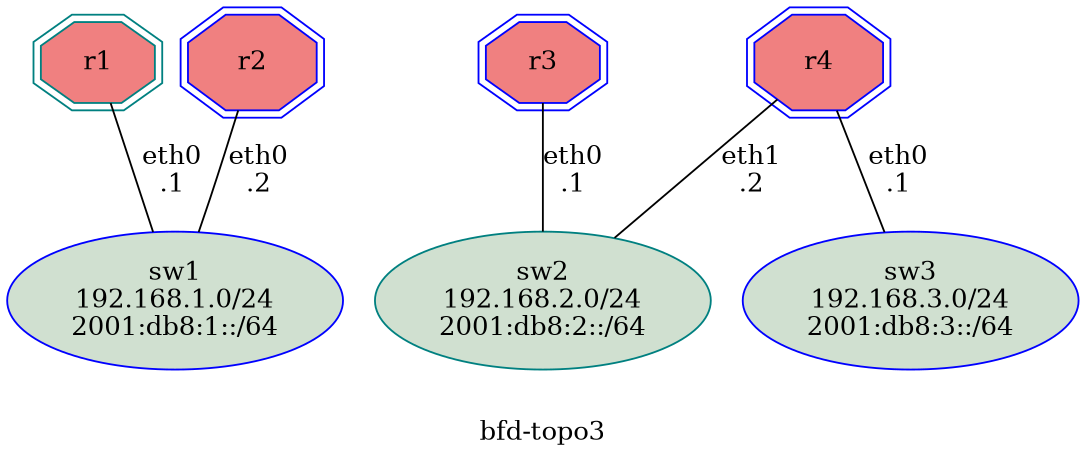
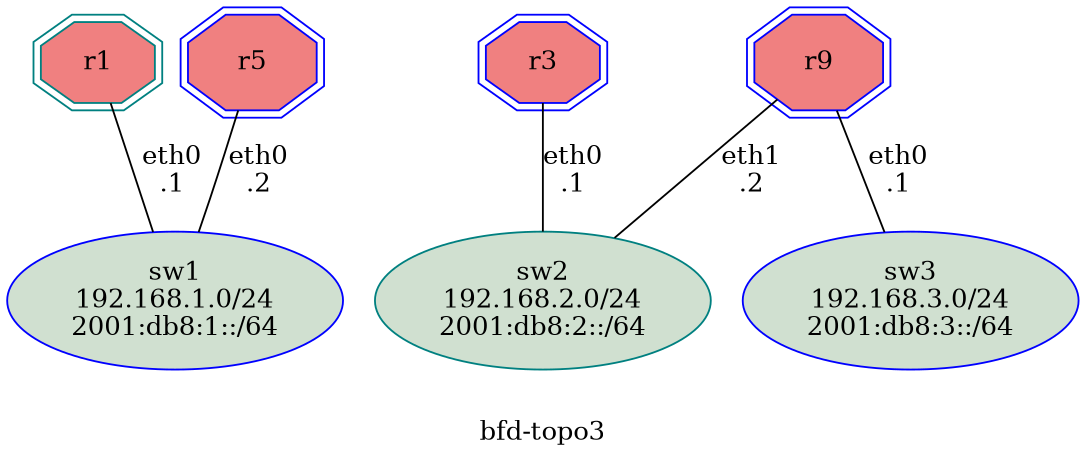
(252, 63) -> (252, 63)
(819, 63) -> (819, 63)
